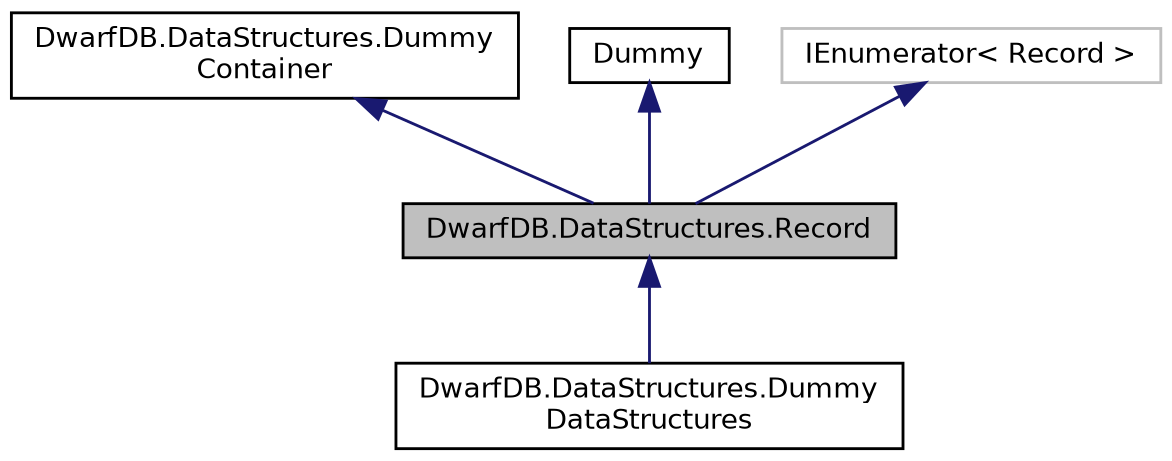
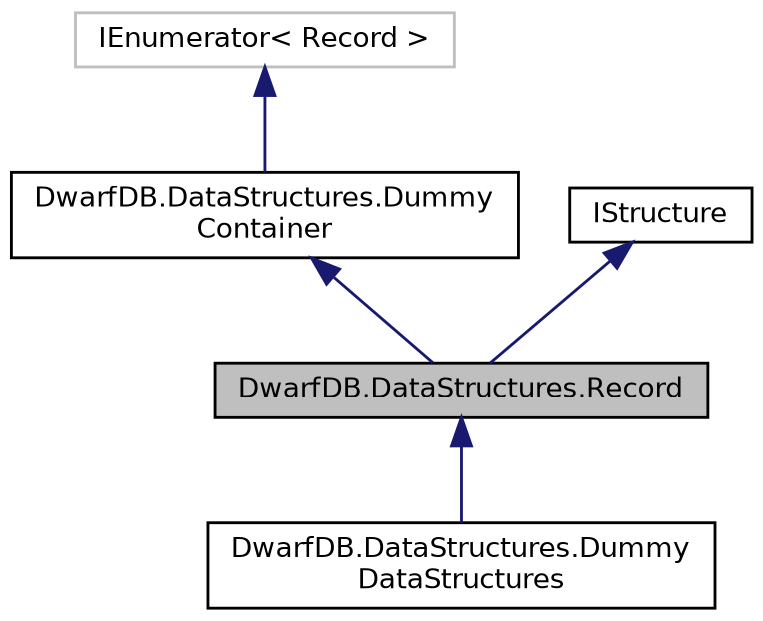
(649, 56) -> (661, 215)
(797, 150) -> (265, 134)
